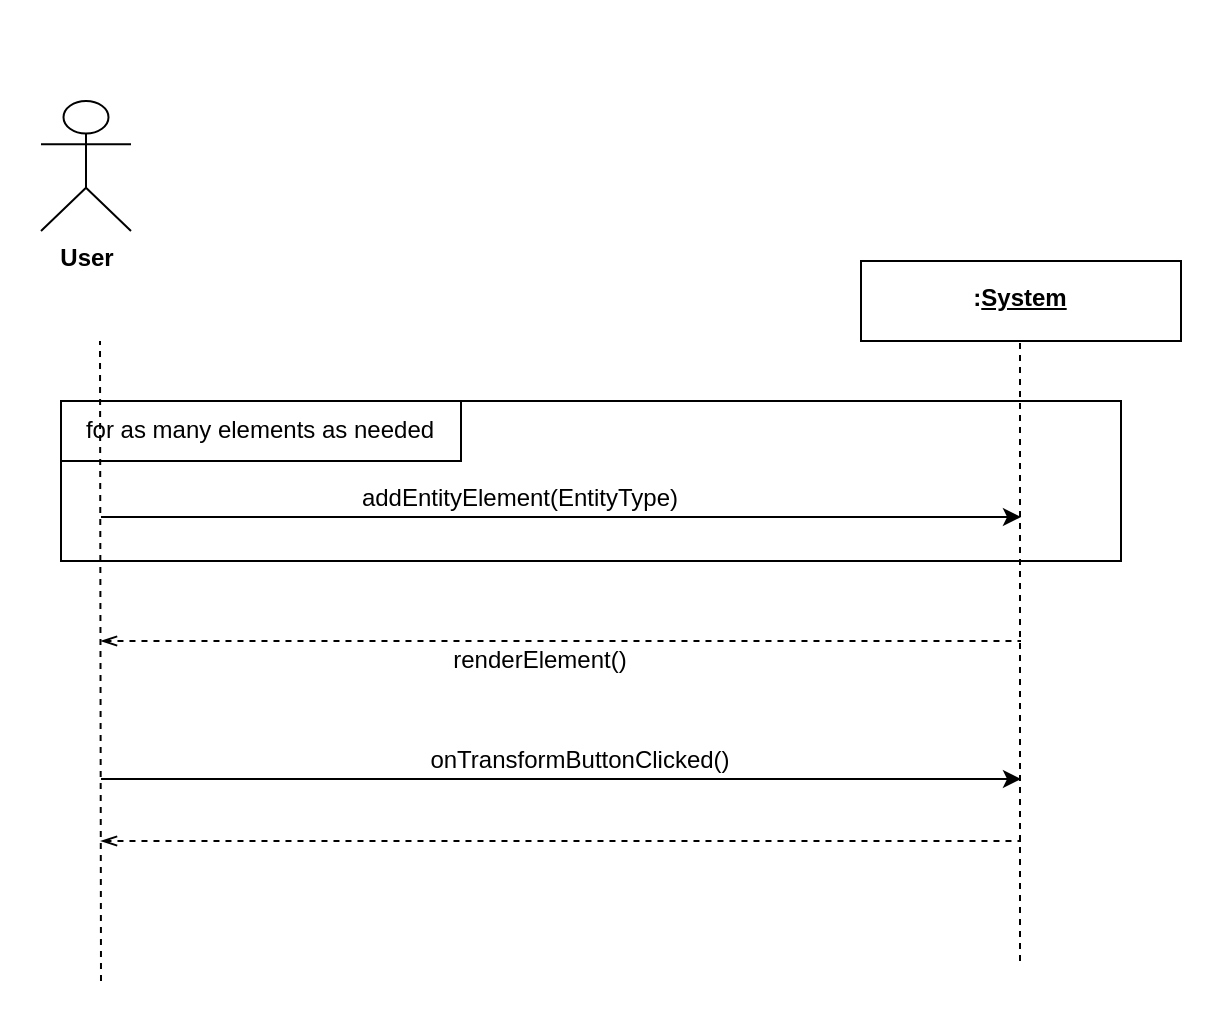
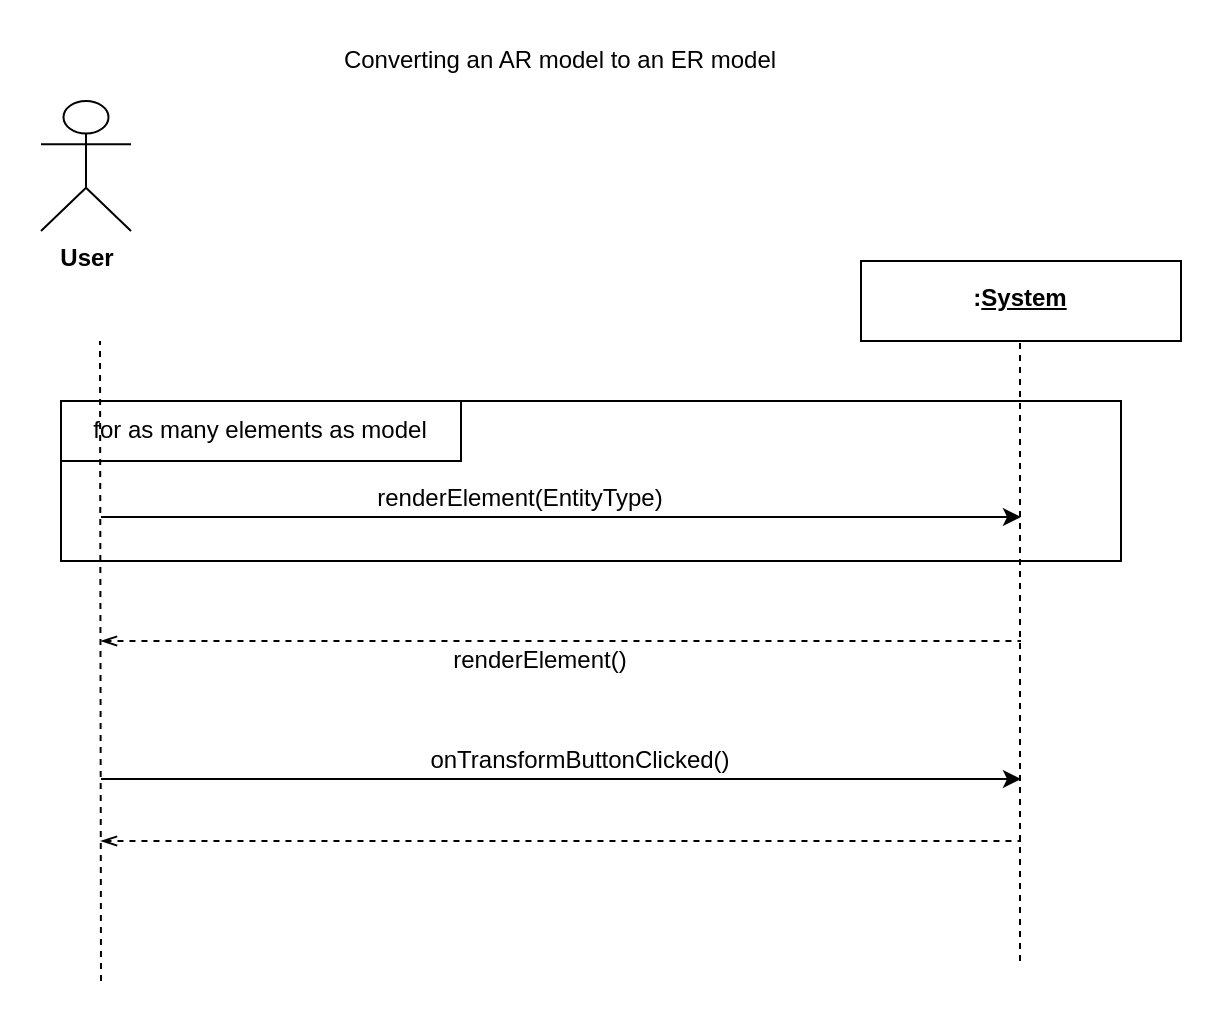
none -> (561, 61)
(261, 431) -> (261, 431)
(521, 499) -> (521, 499)
